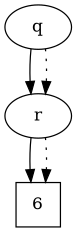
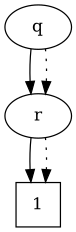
(38, 205) -> (38, 205)
